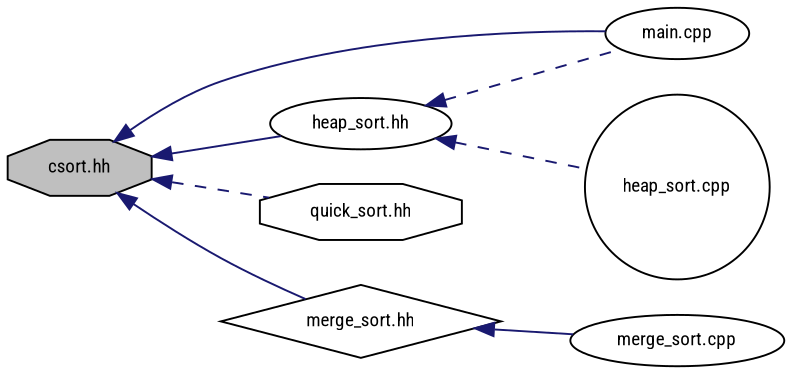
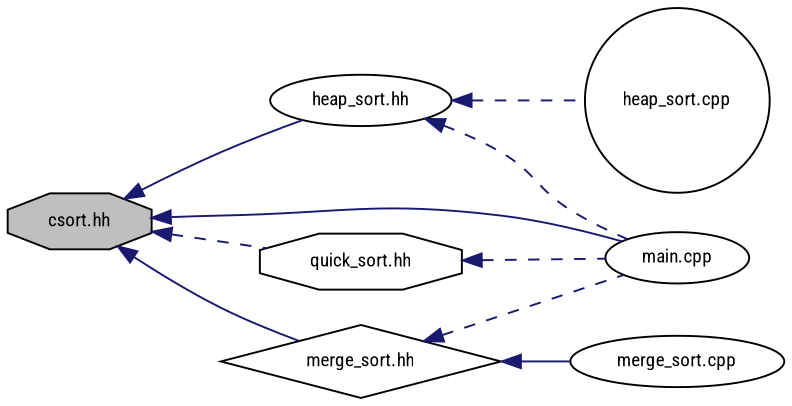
none -> (544, 259)
none -> (533, 305)
